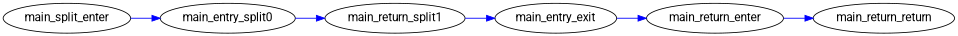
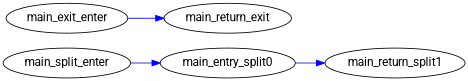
(556, 18) -> none
(715, 18) -> (67, 18)
(884, 18) -> (228, 18)
